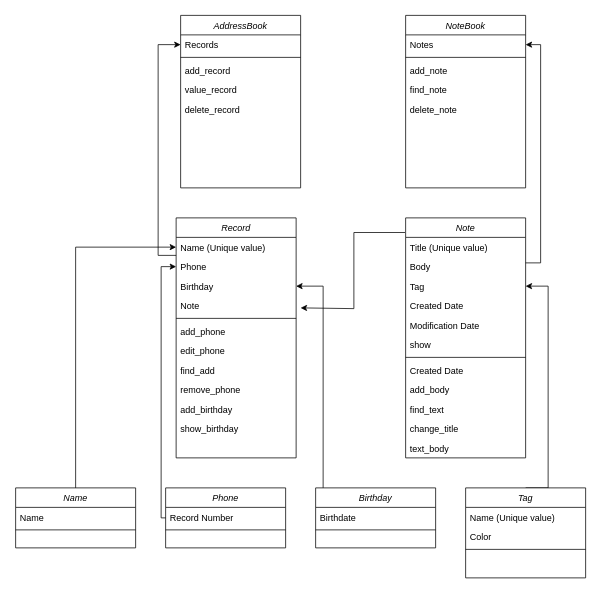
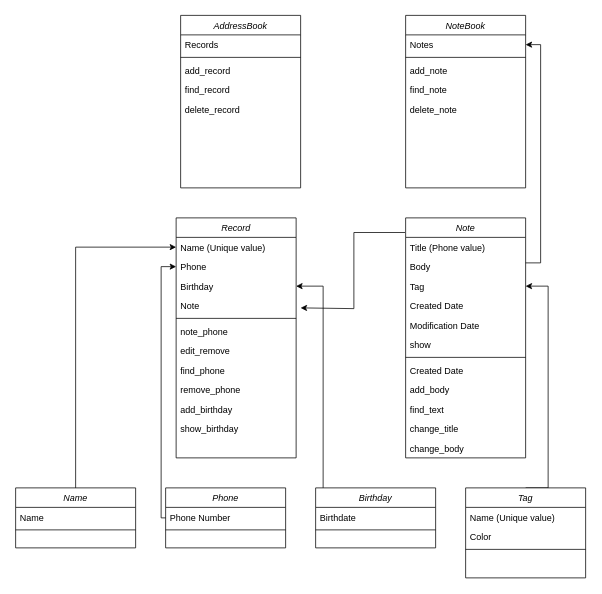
(165, 45) -> none
(214, 90) -> (211, 90)
(453, 248) -> (452, 248)
(203, 332) -> (205, 332)
(204, 351) -> (207, 351)
(199, 371) -> (204, 371)
(432, 449) -> (437, 449)
(201, 518) -> (199, 518)
